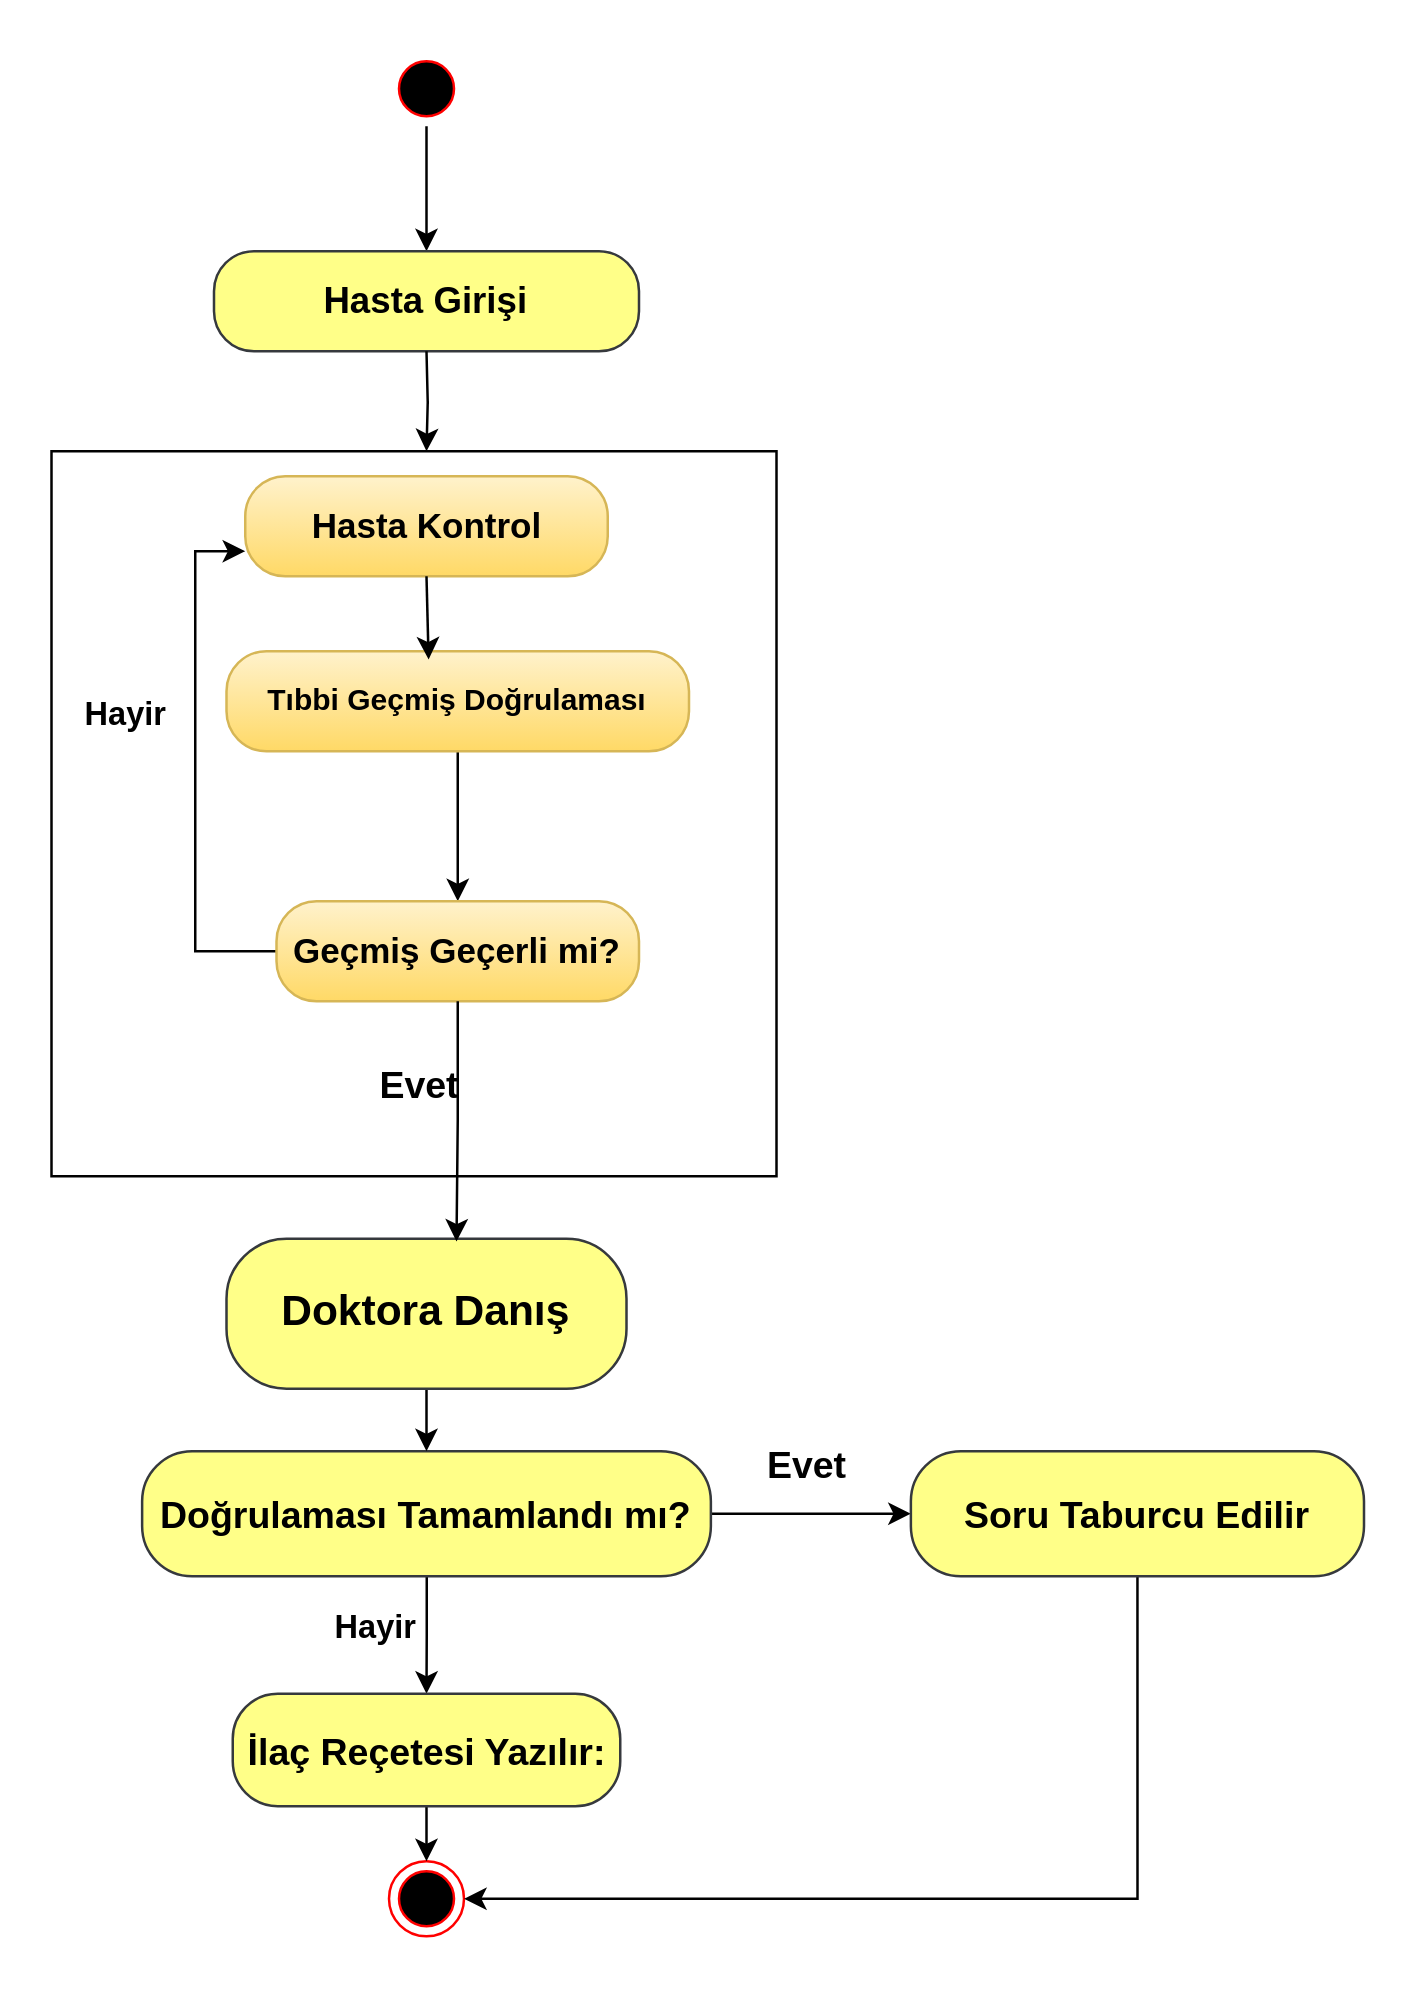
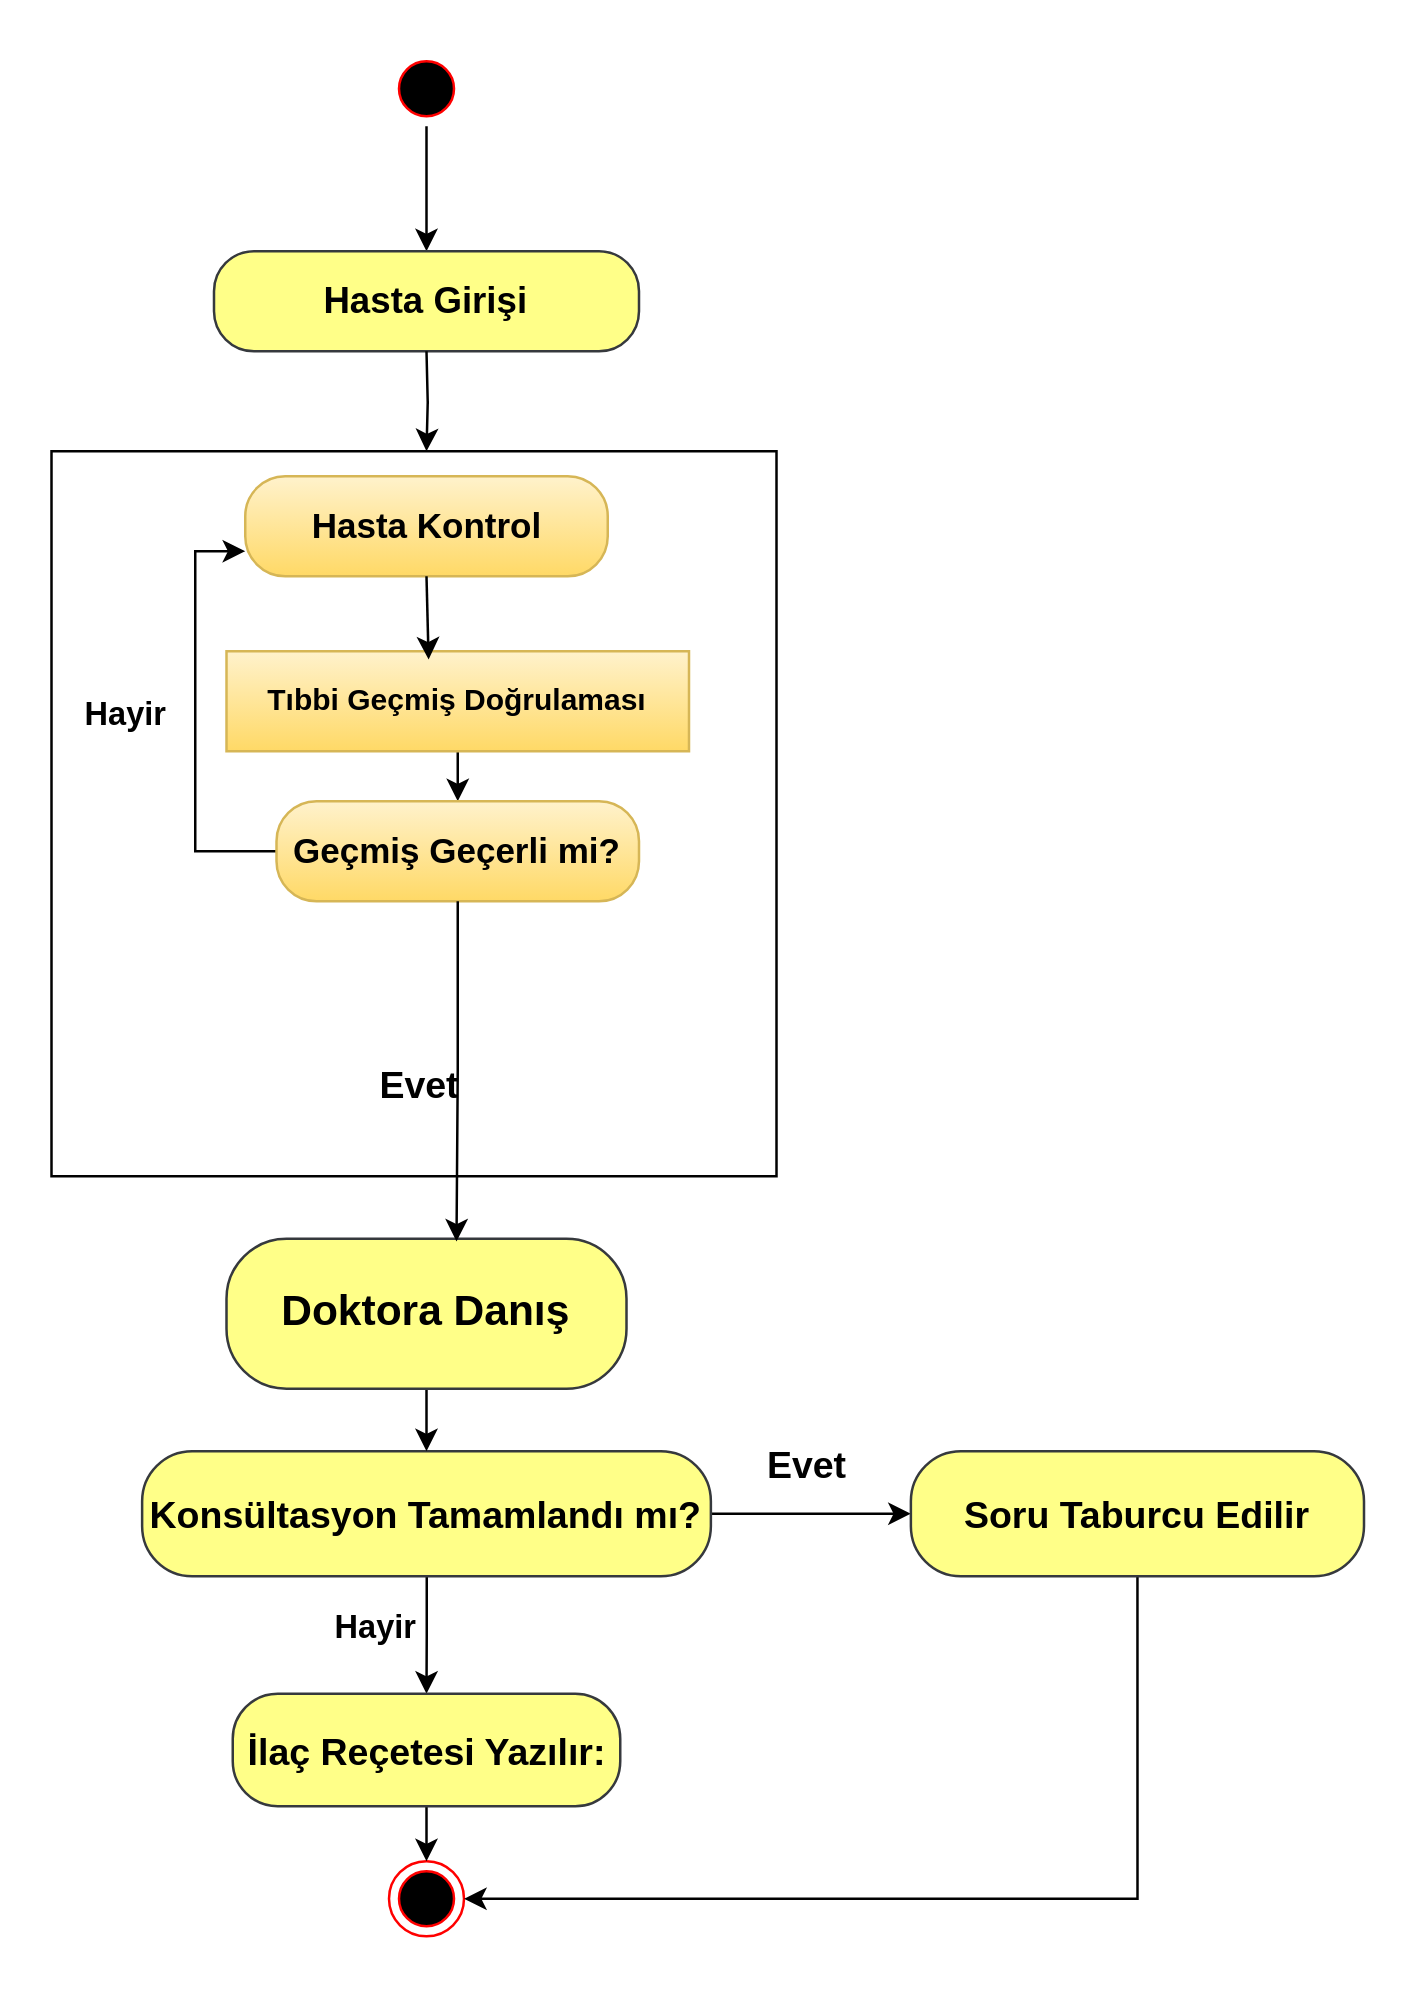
(458, 701) -> (458, 701)
(458, 951) -> (458, 851)
(426, 1514) -> (426, 1514)
